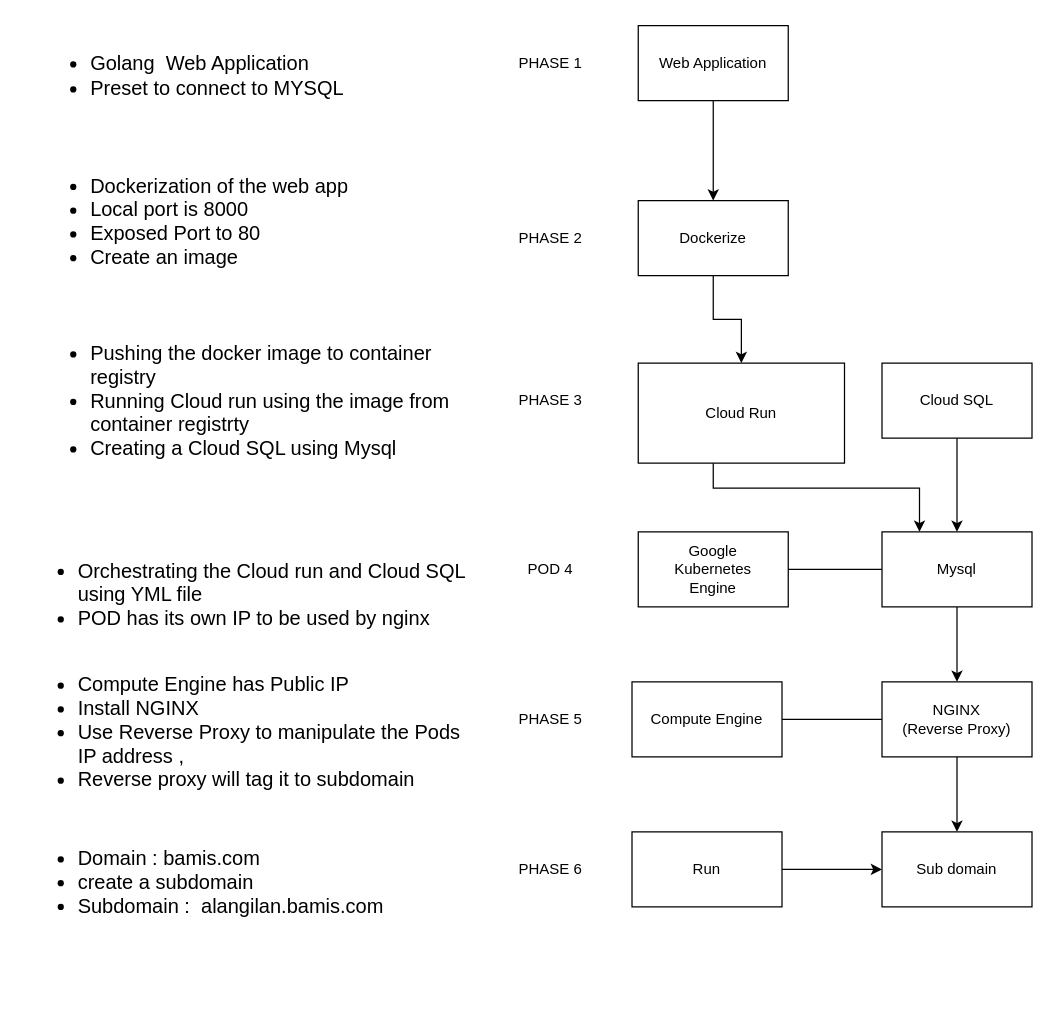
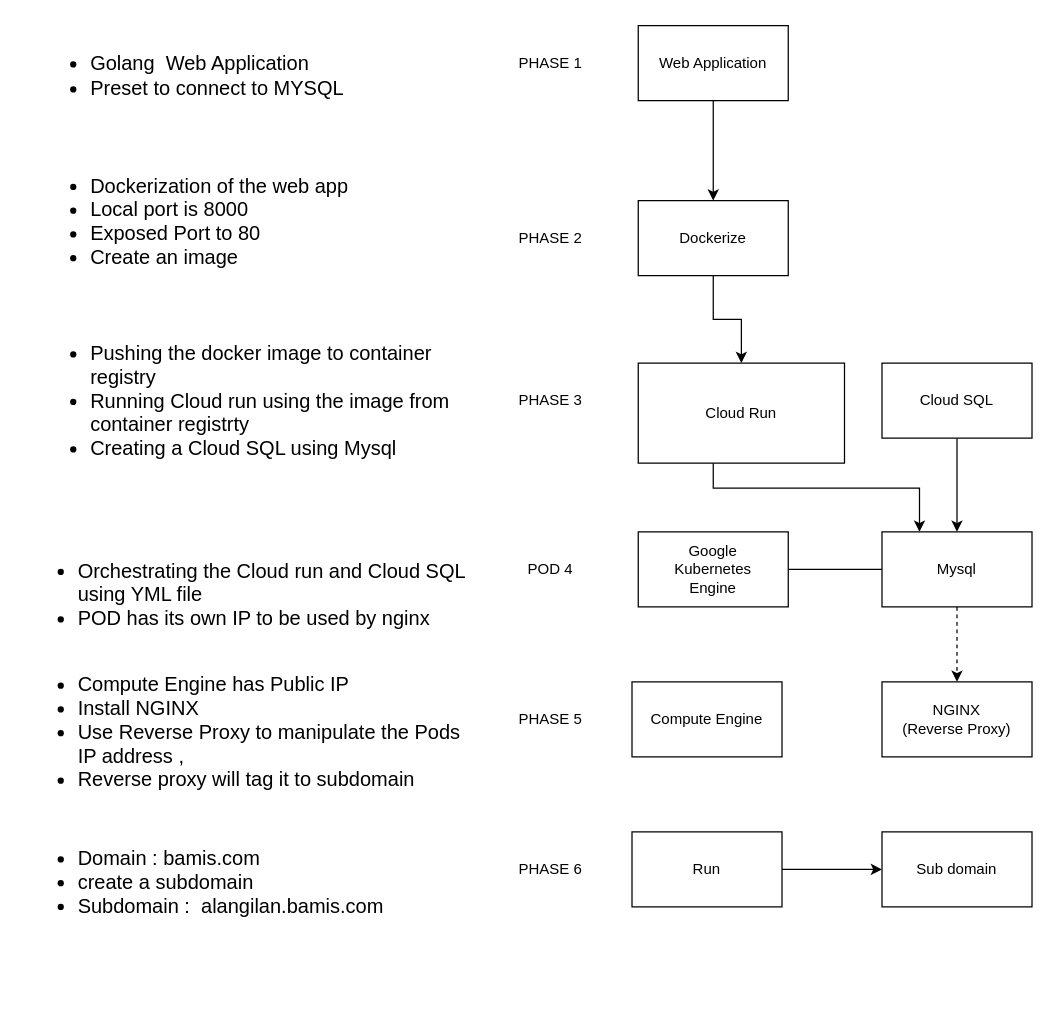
(957, 641) -> (957, 641)
(832, 719) -> none
